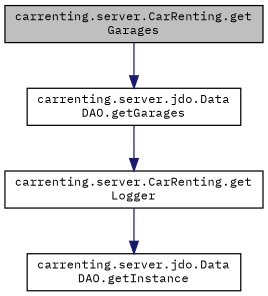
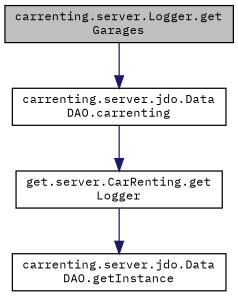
(134, 24) -> (119, 24)
(134, 107) -> (119, 107)
(134, 190) -> (119, 190)
